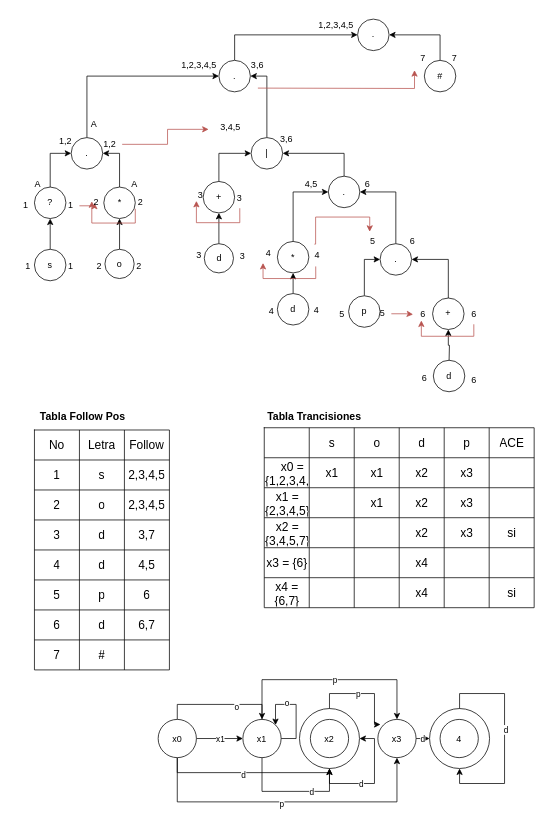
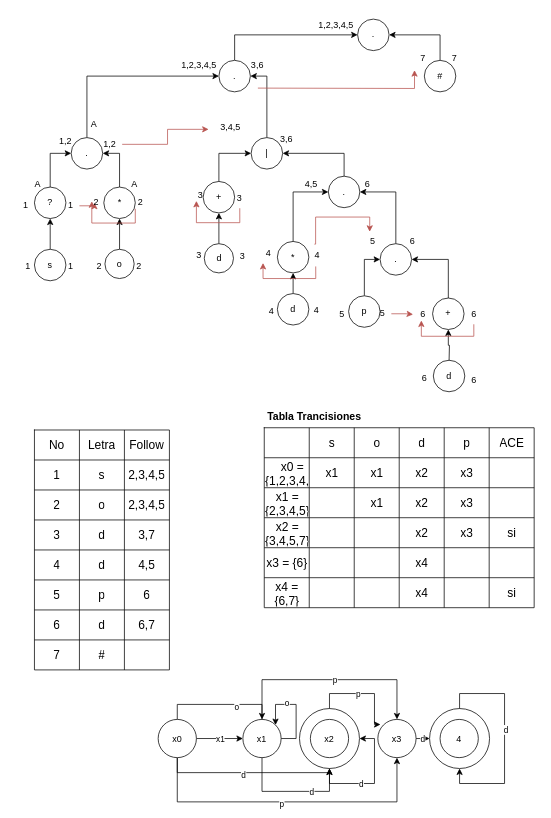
(83, 417) -> none
